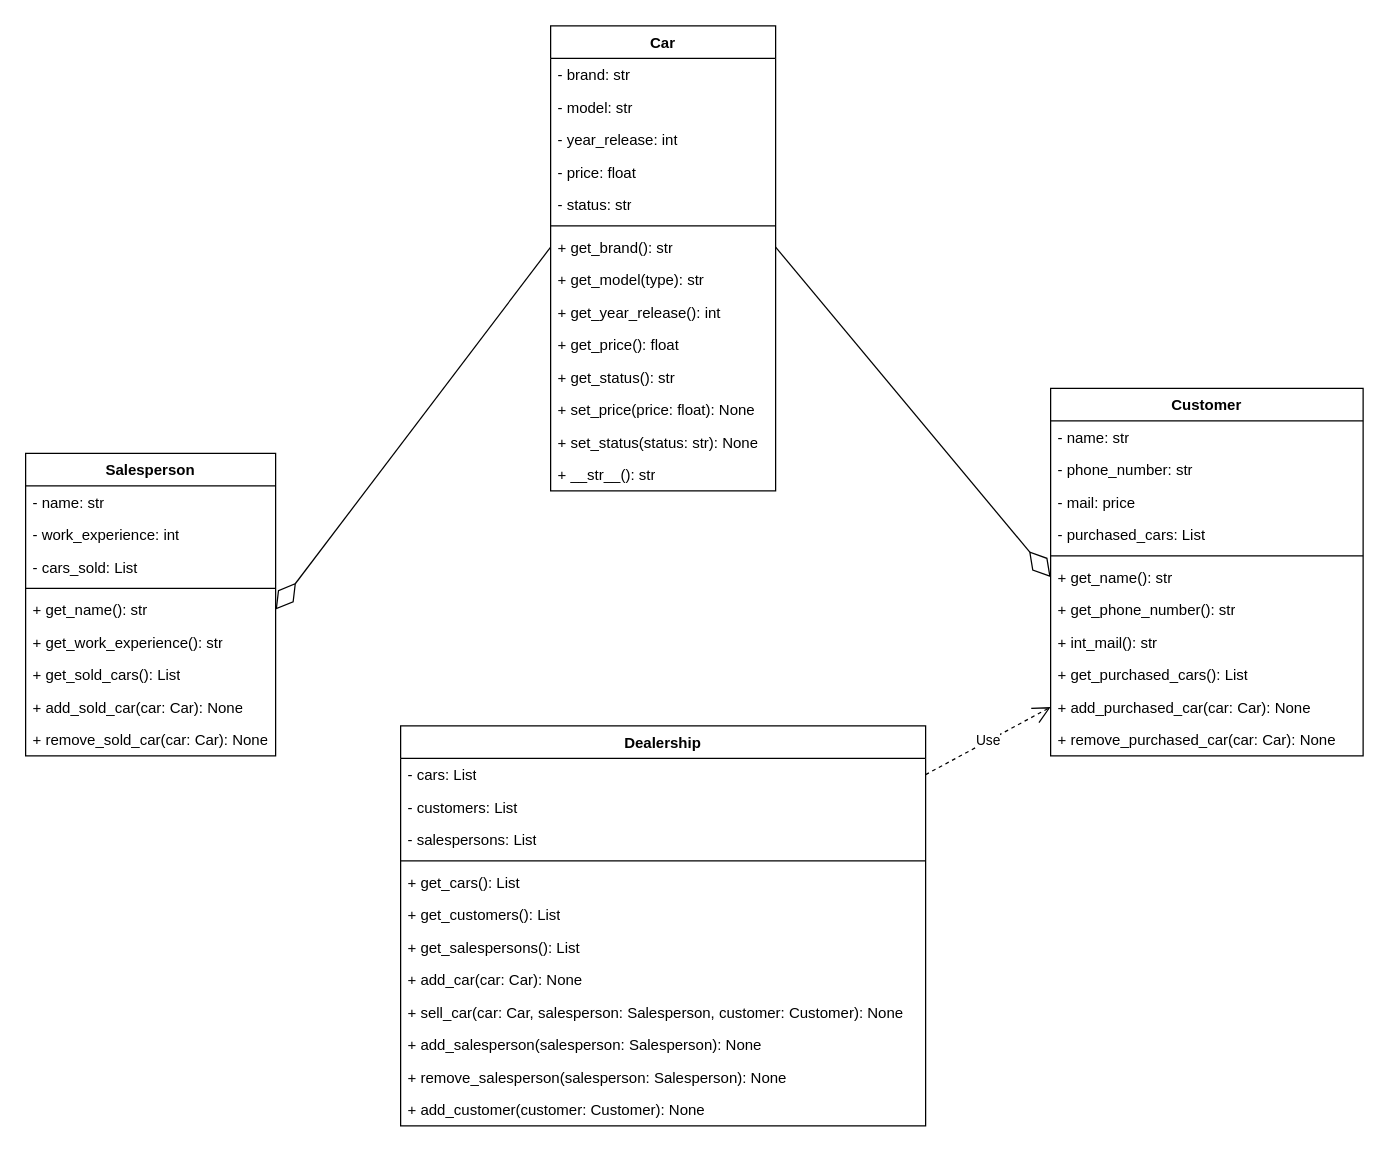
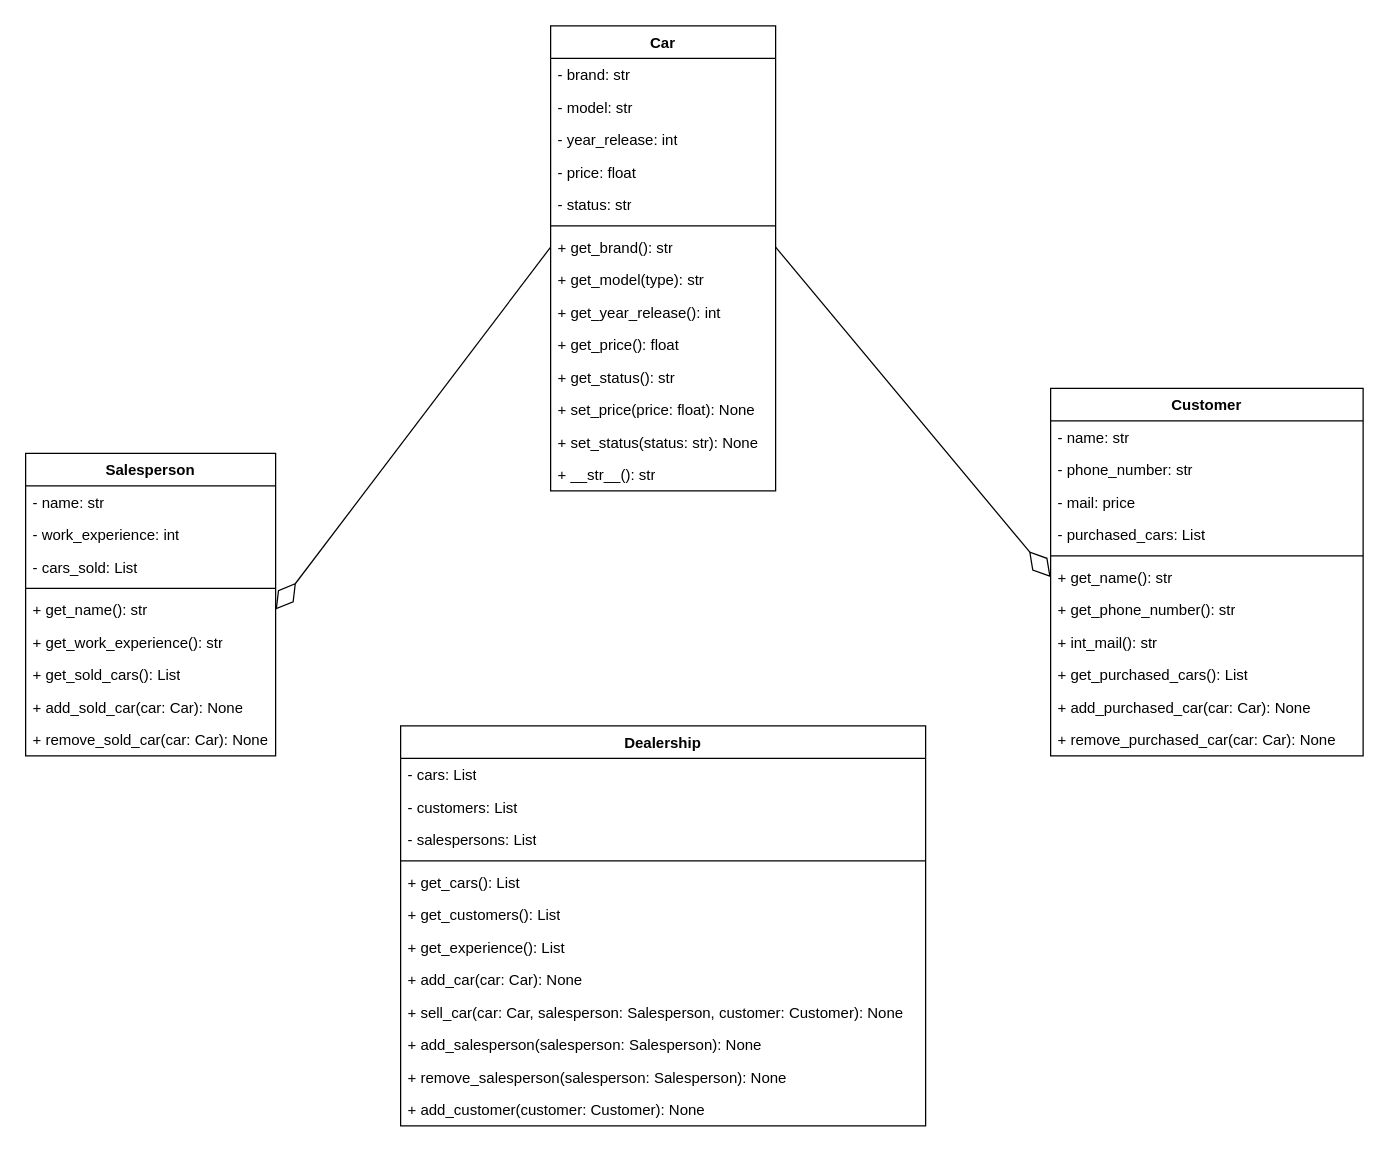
(987, 741) -> none
(508, 948) -> (499, 948)
